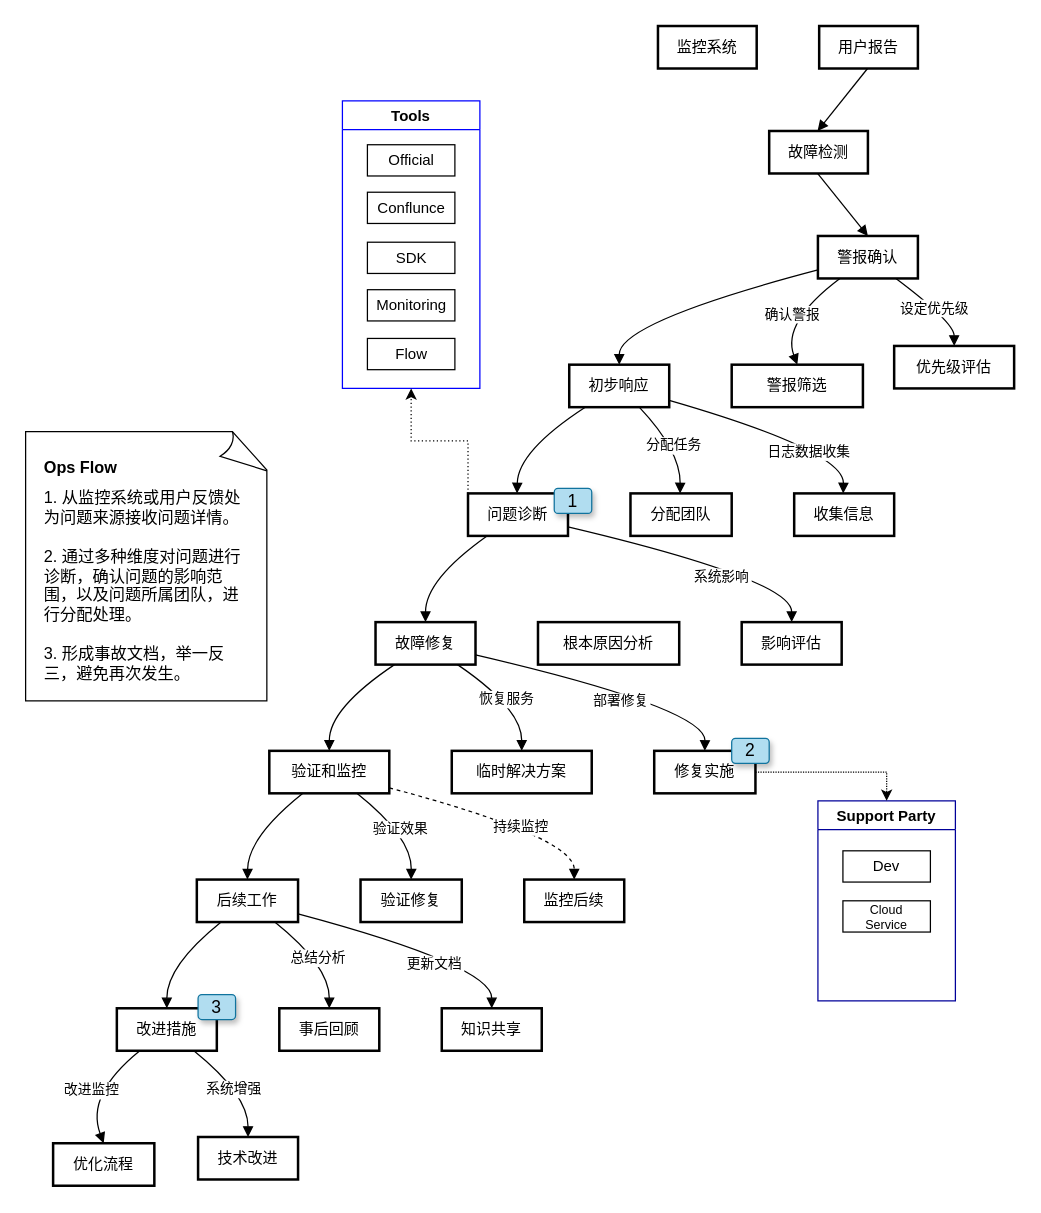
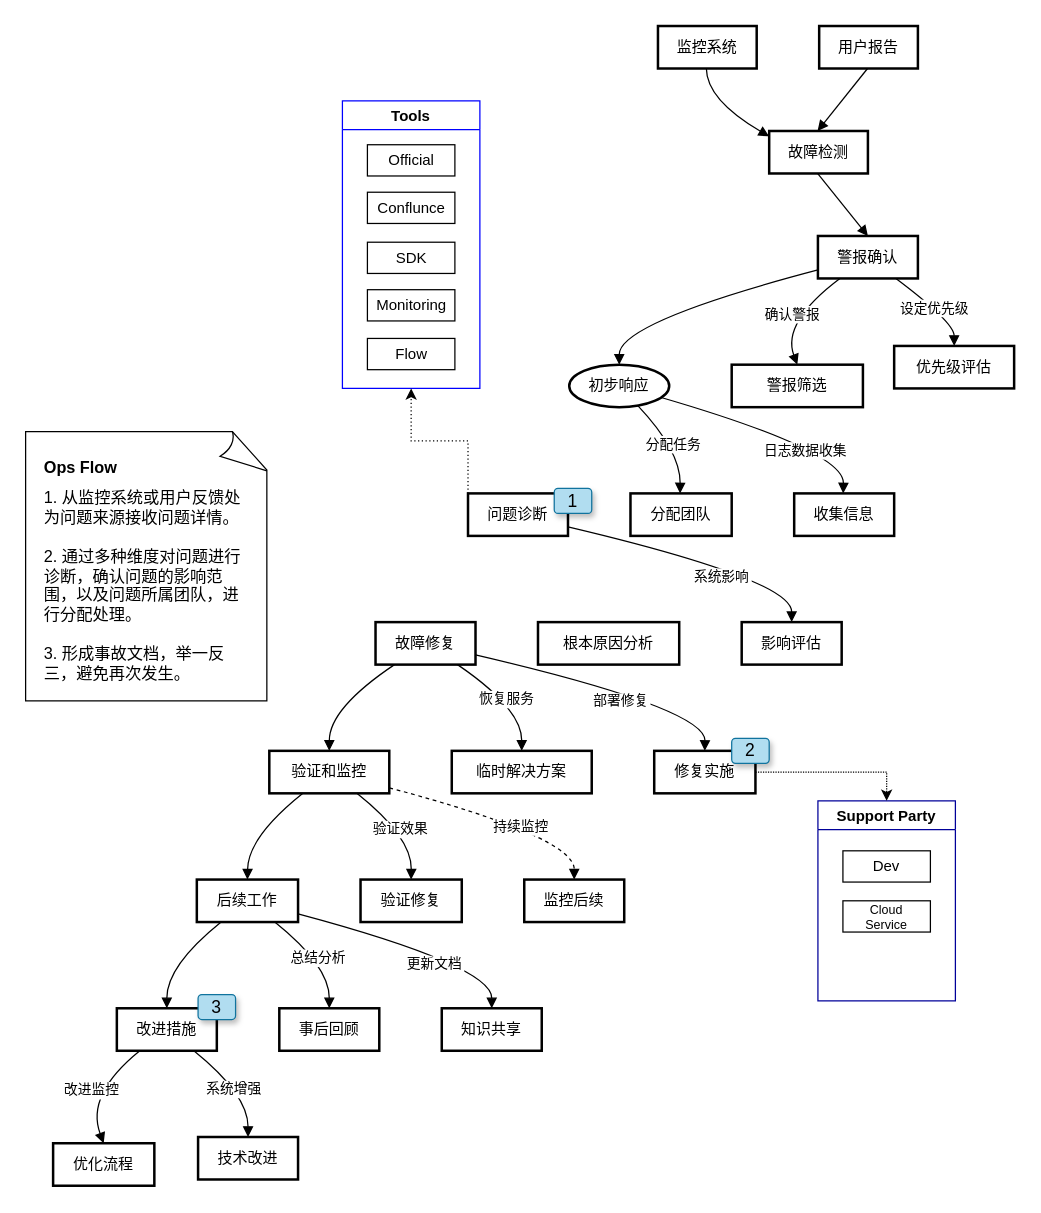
none -> (727, 106)
(619, 386) -> (619, 386)
(545, 438) -> none
(449, 567) -> none
